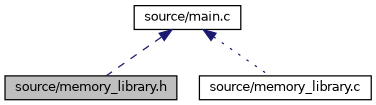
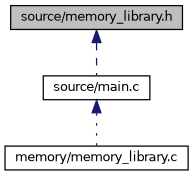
(134, 56) -> (97, 59)
(285, 88) -> (97, 158)
